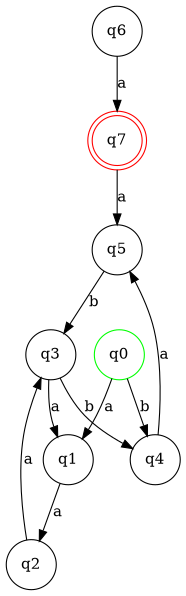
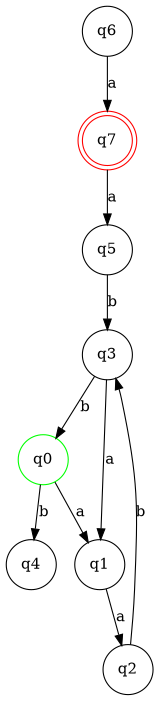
(158, 356) -> none
(86, 416) -> (78, 403)
(29, 460) -> (141, 512)
